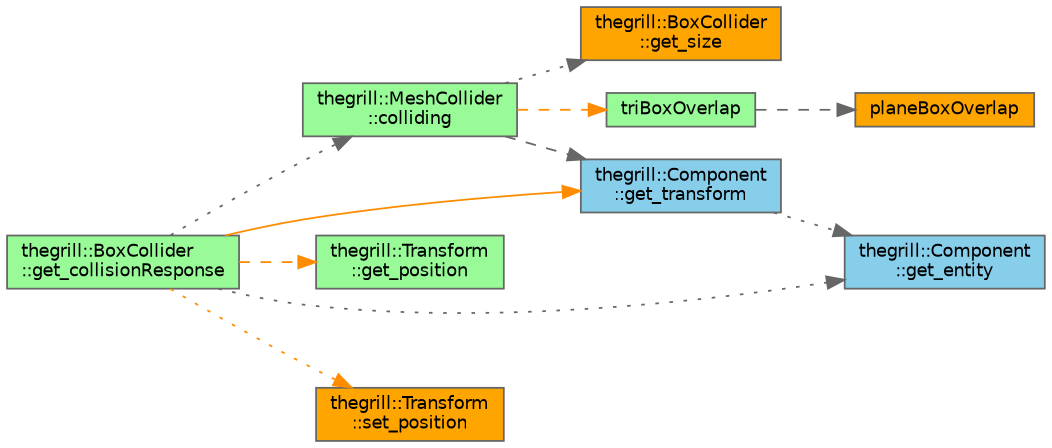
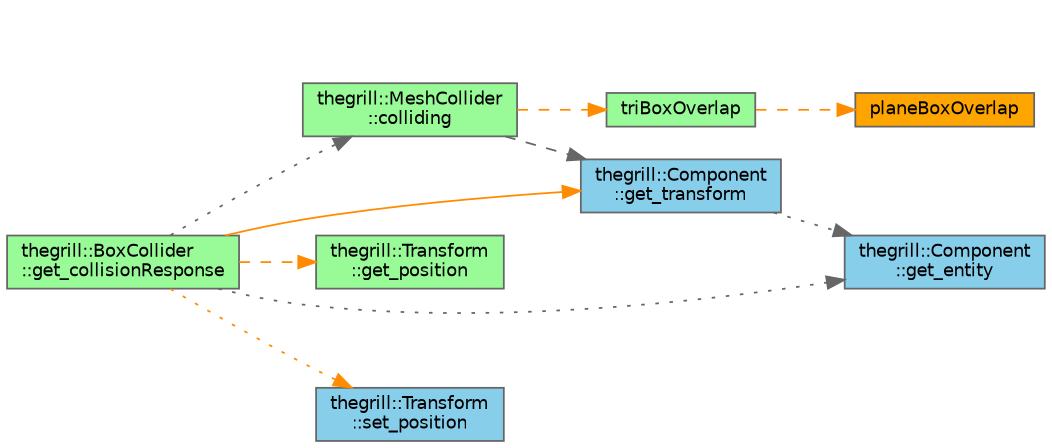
(681, 34) -> none
(797, 110) -> (797, 110)
(410, 414) -> (410, 414)
